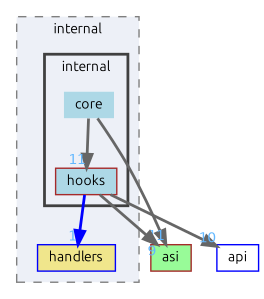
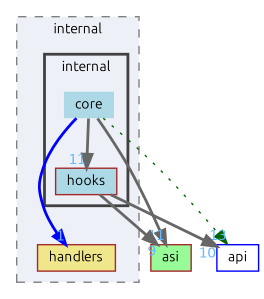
none -> (163, 173)
(82, 215) -> (54, 146)
(76, 258) -> (76, 258)
